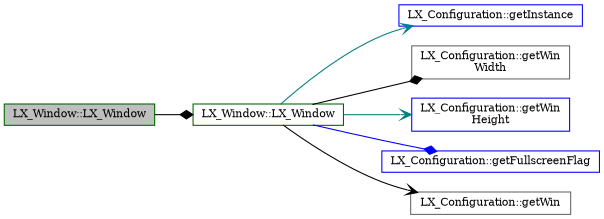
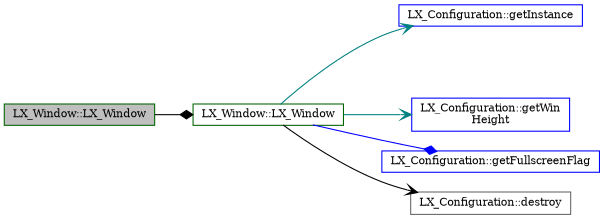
(491, 62) -> none
(491, 203) -> (491, 203)
